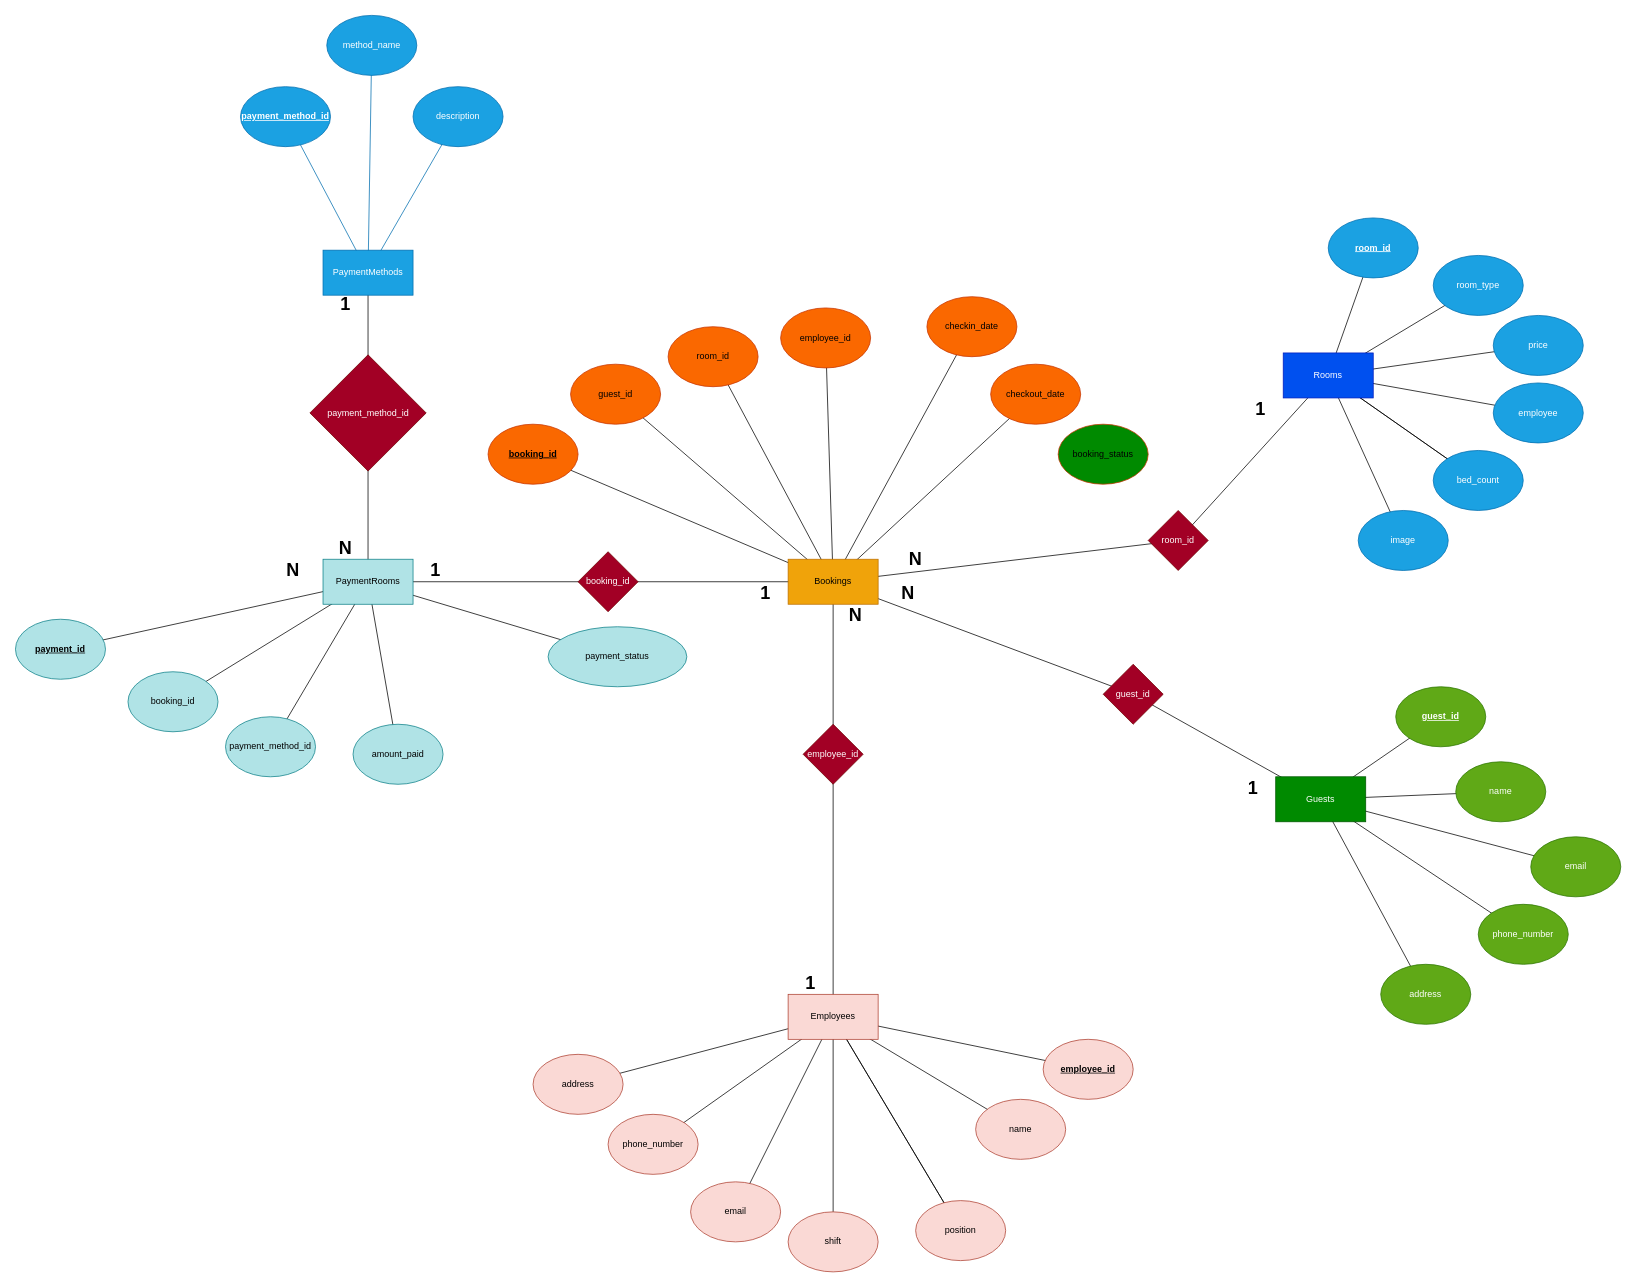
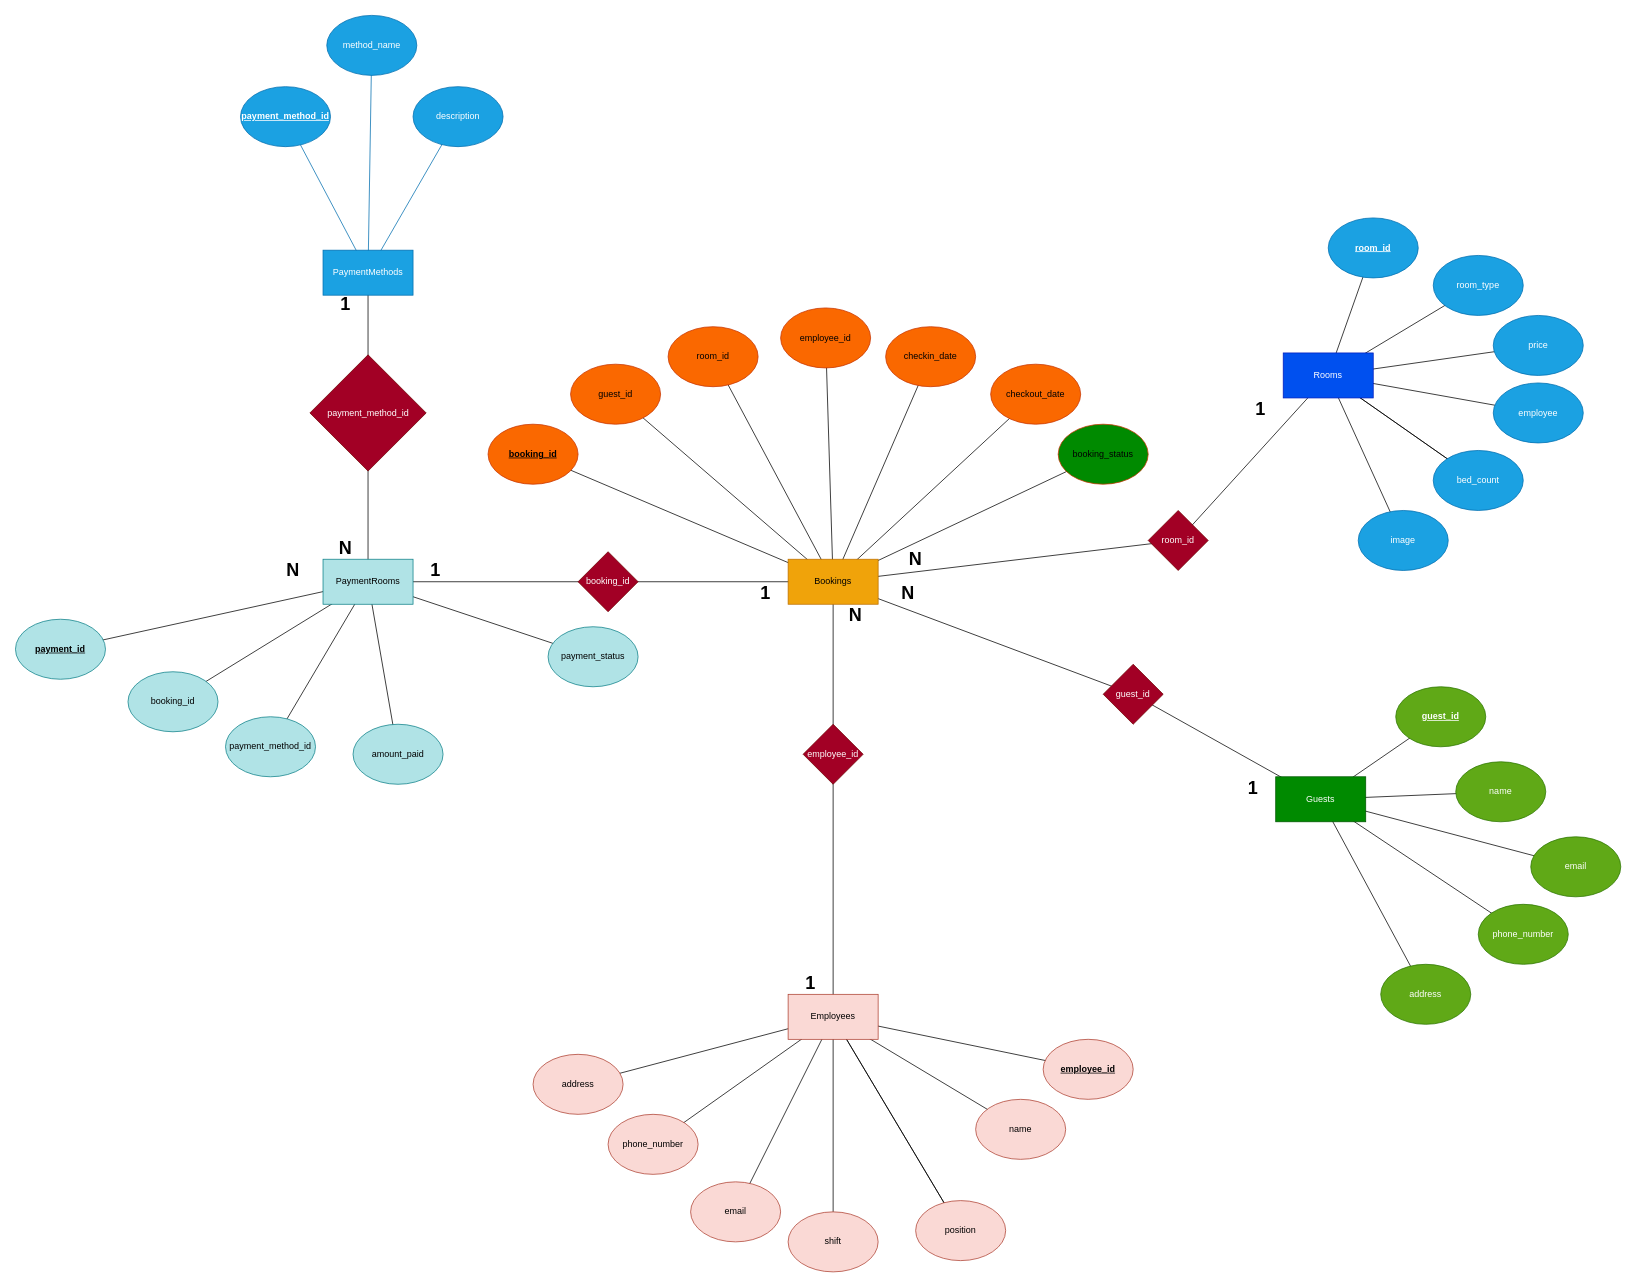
(972, 327) -> (930, 357)
none -> (971, 516)
(617, 657) -> (593, 657)
